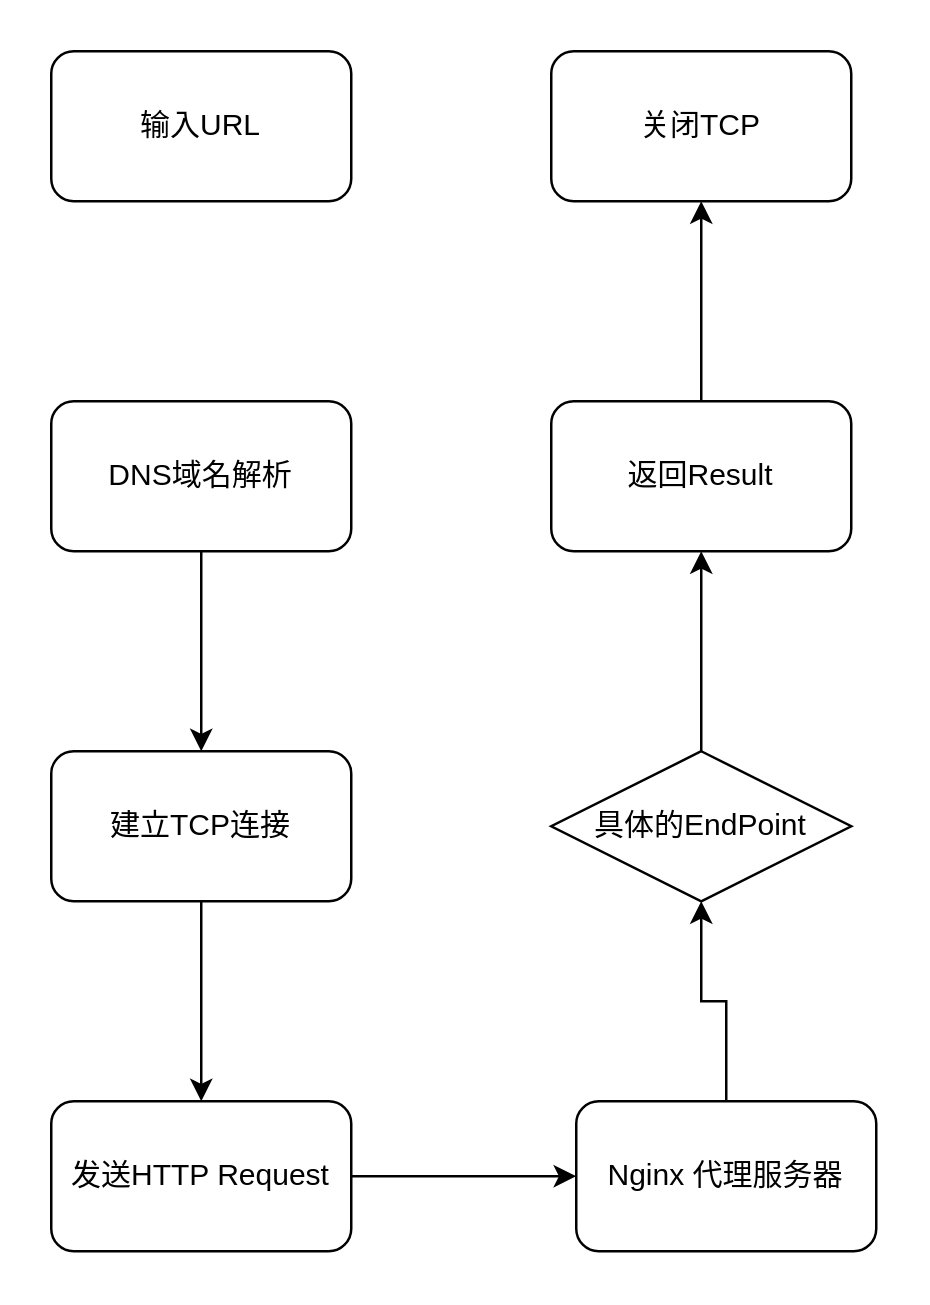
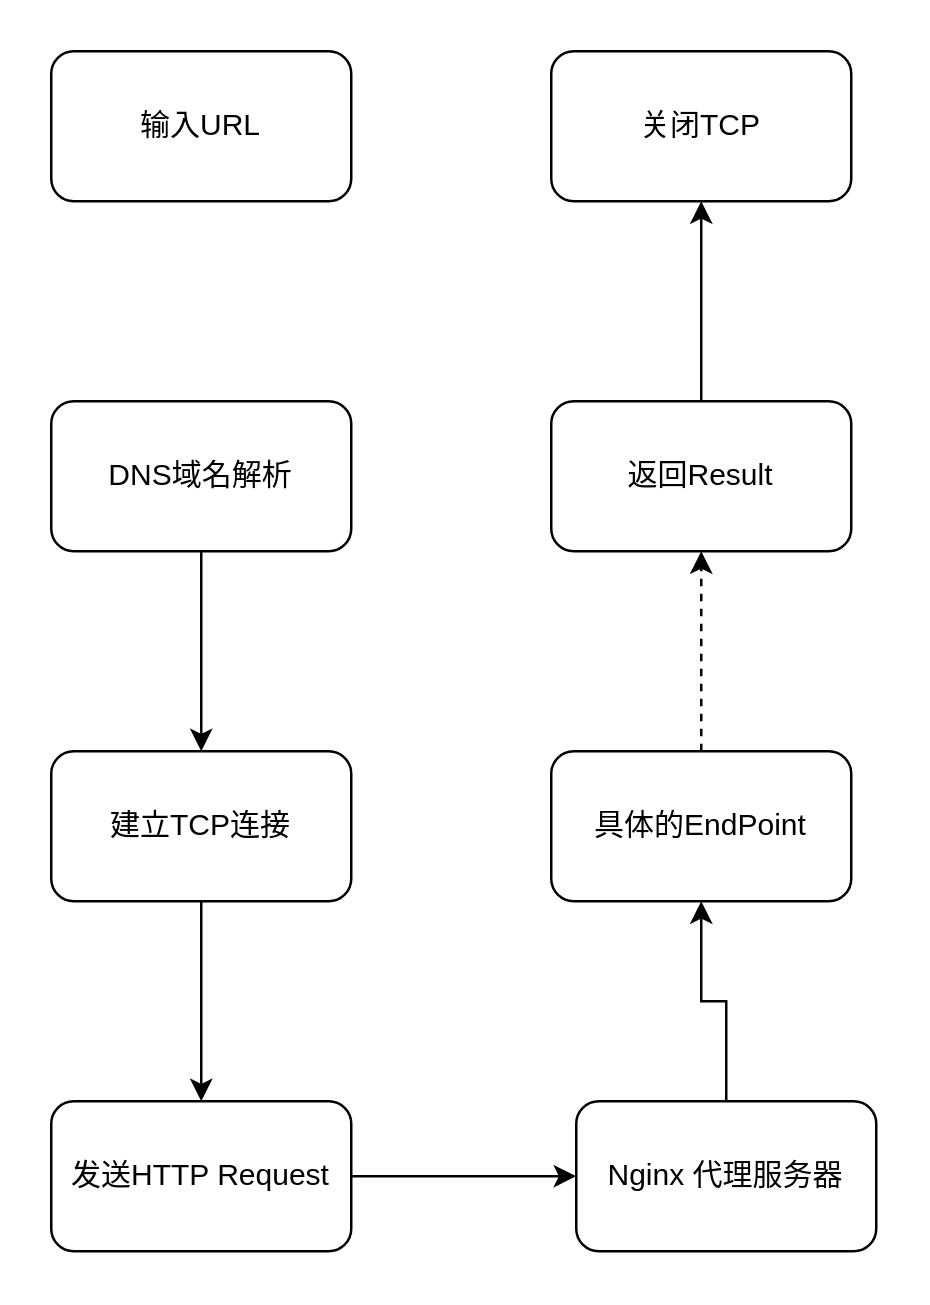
(701, 660) -> (701, 660)
(701, 826) -> (701, 826)
